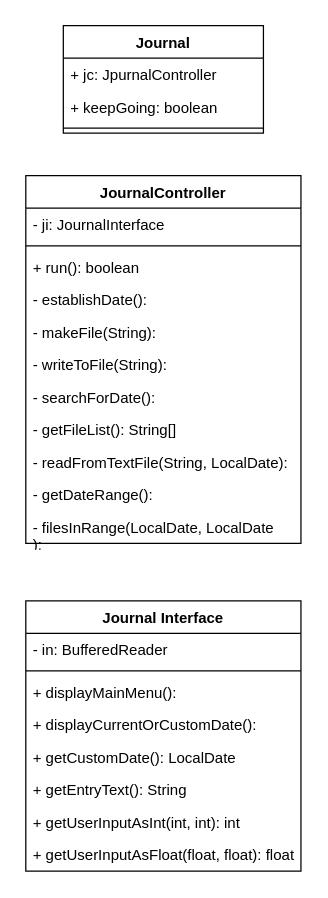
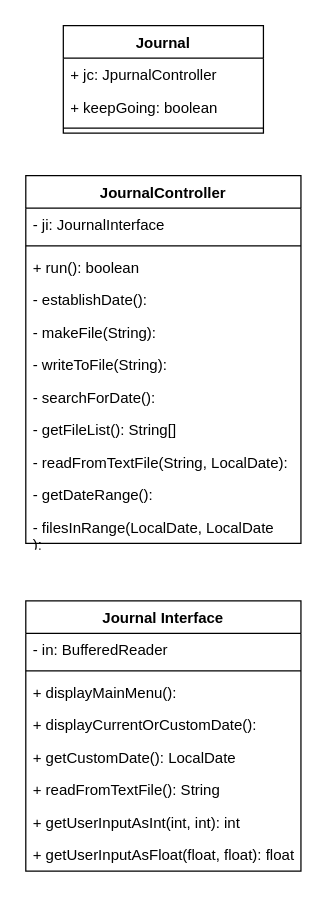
(126, 790) -> (138, 790)
